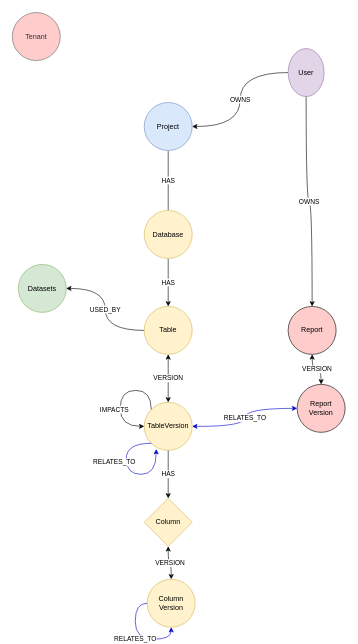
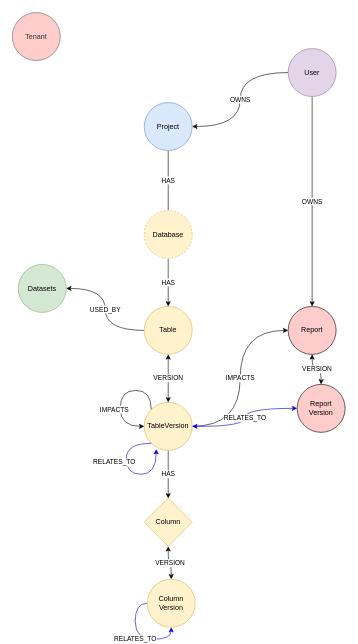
(306, 72) -> (312, 72)
(168, 234) -> (168, 234)
none -> (242, 362)
